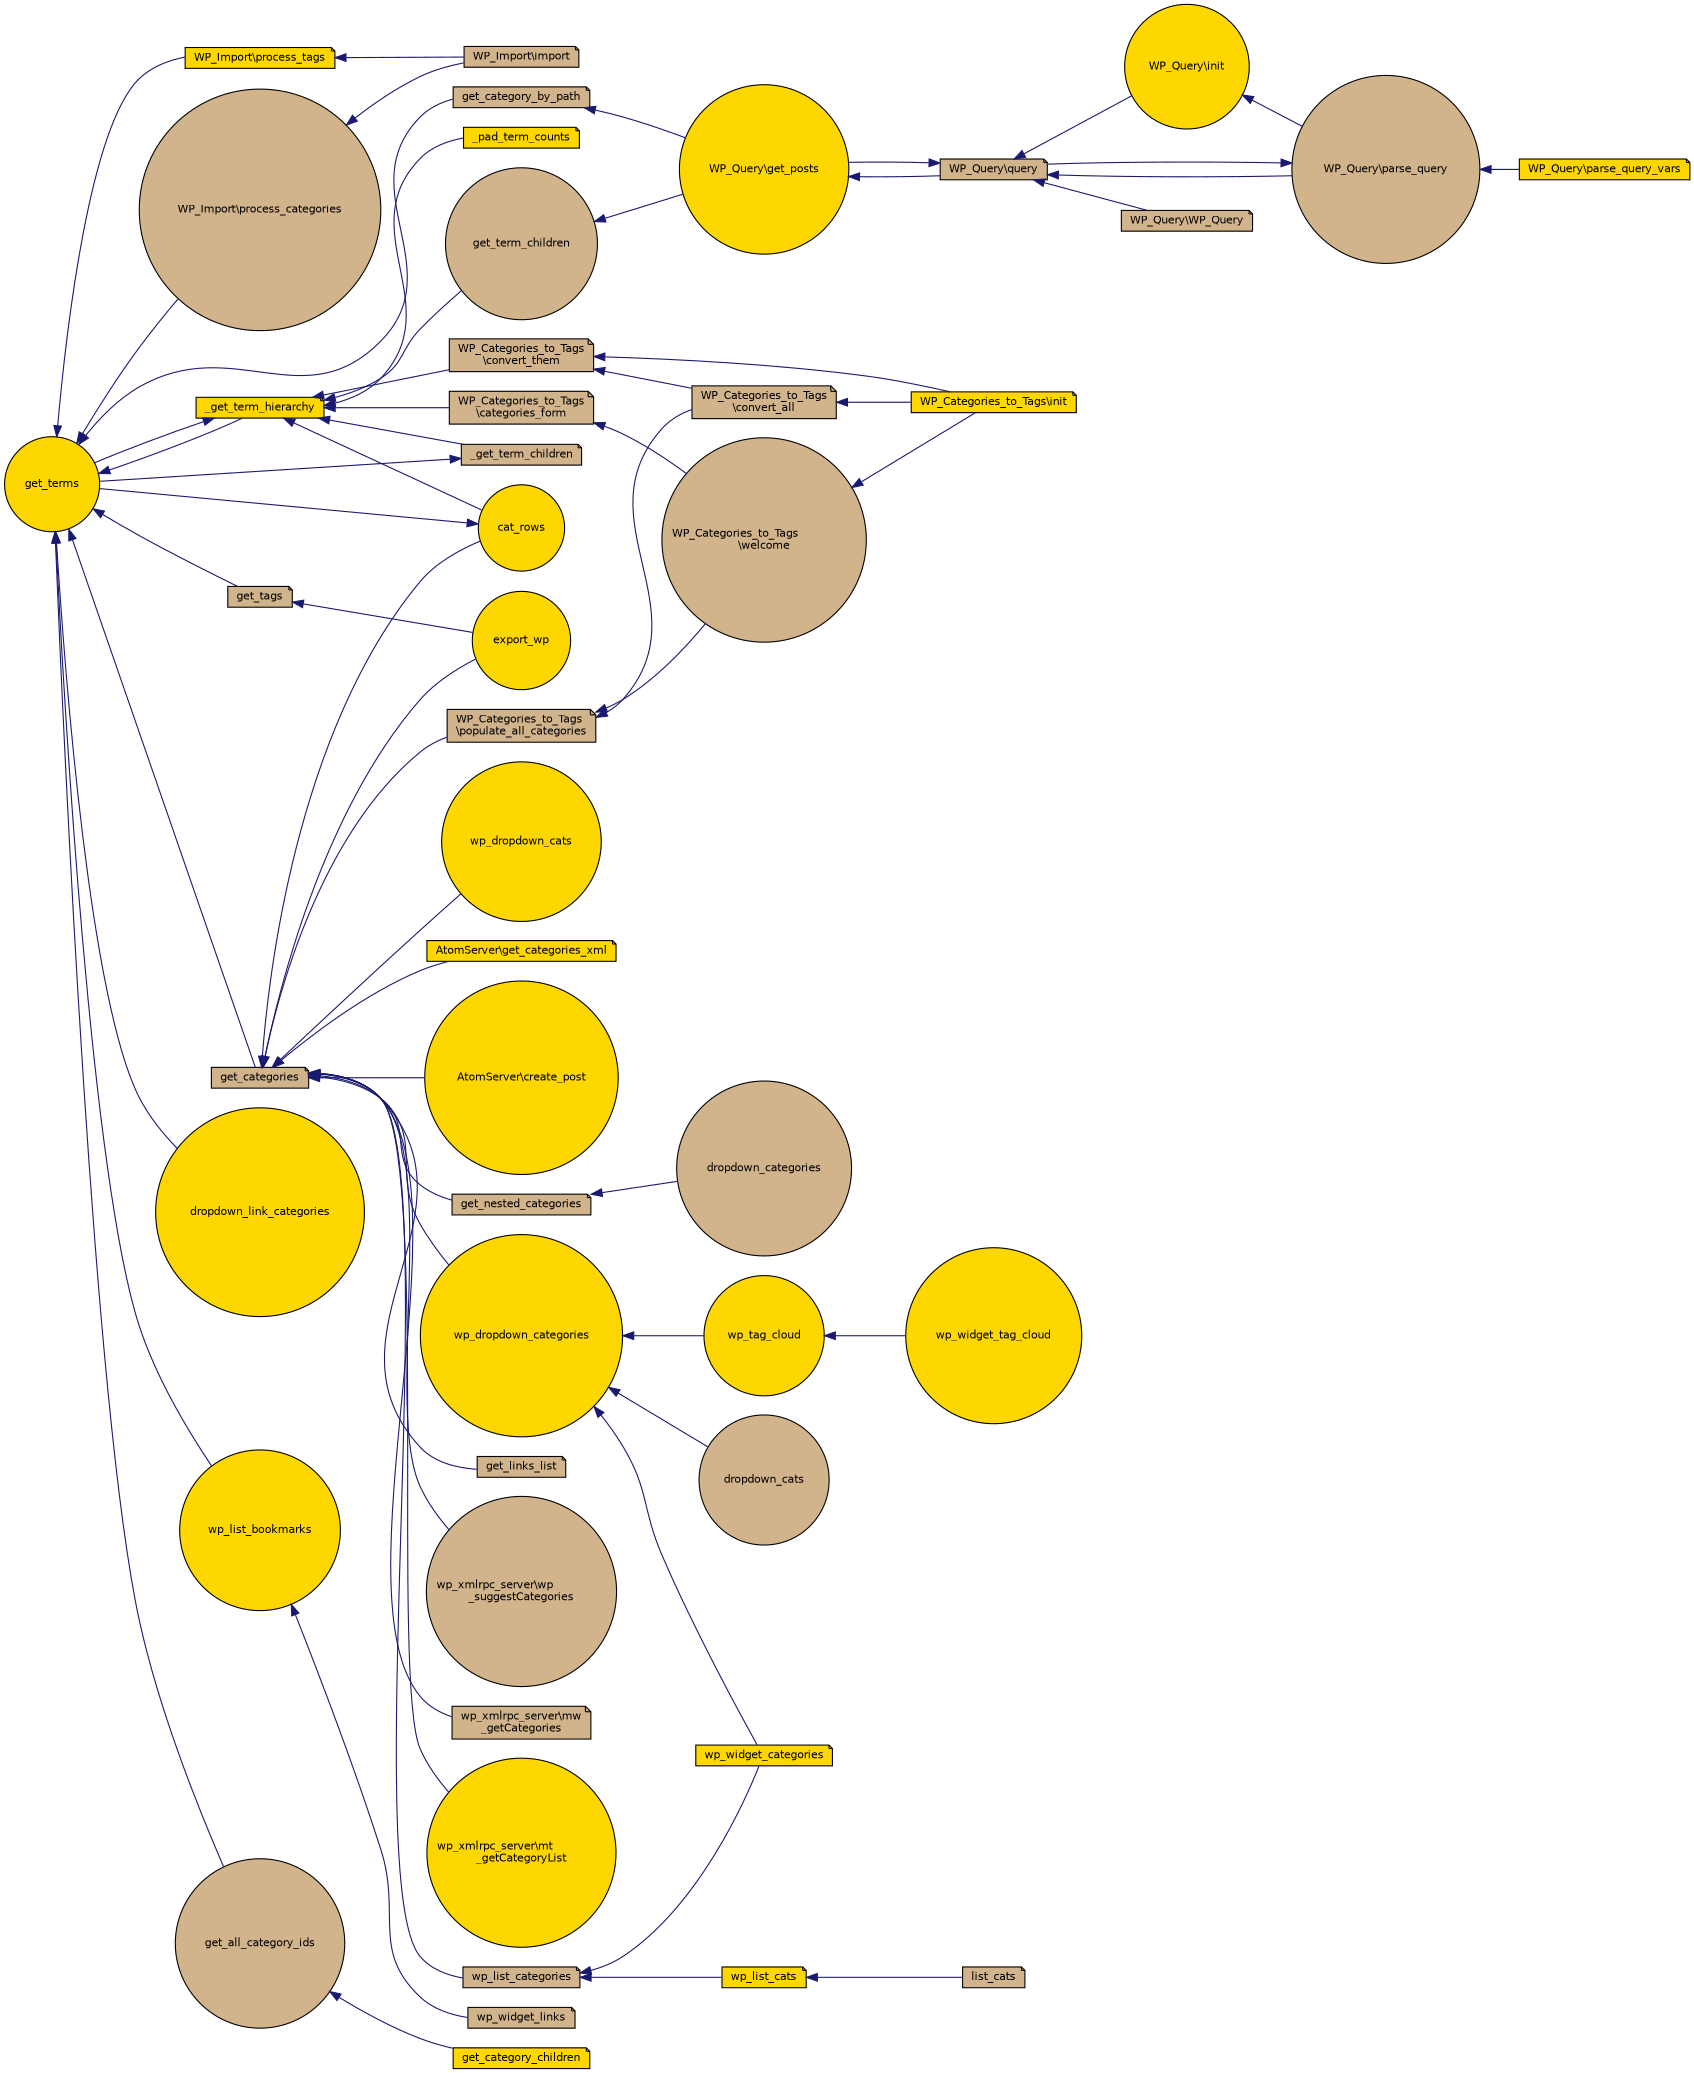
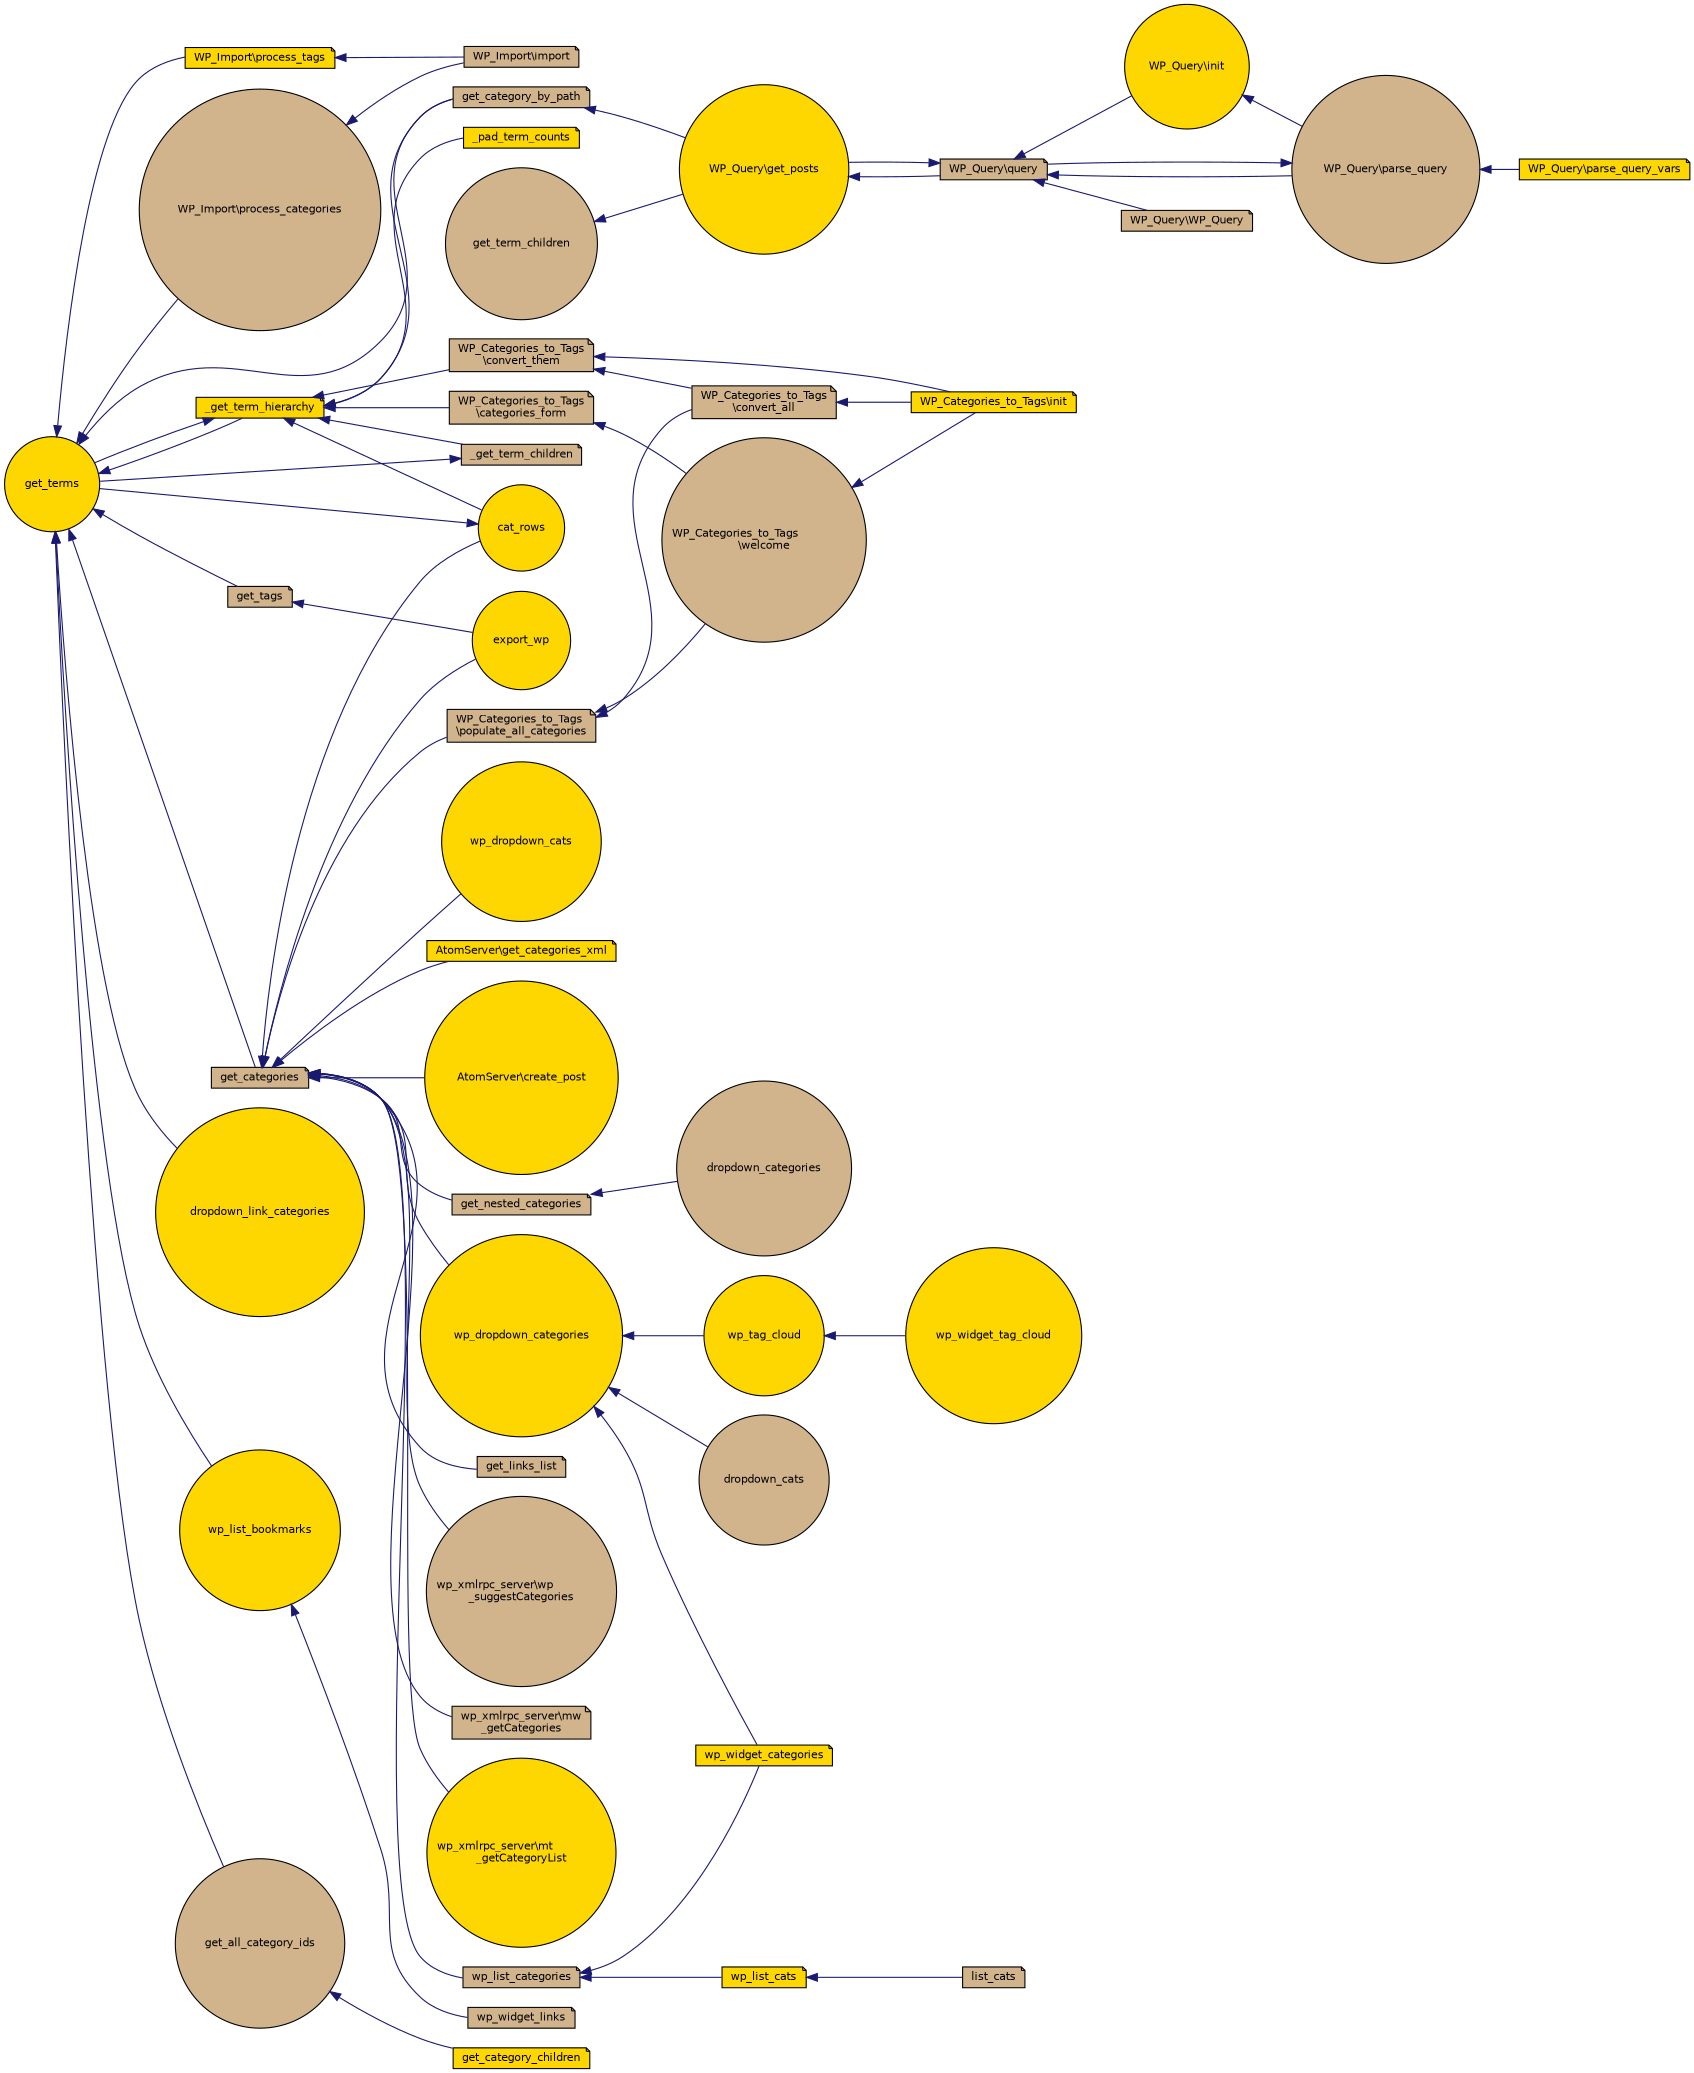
(408, 345) -> (401, 255)
